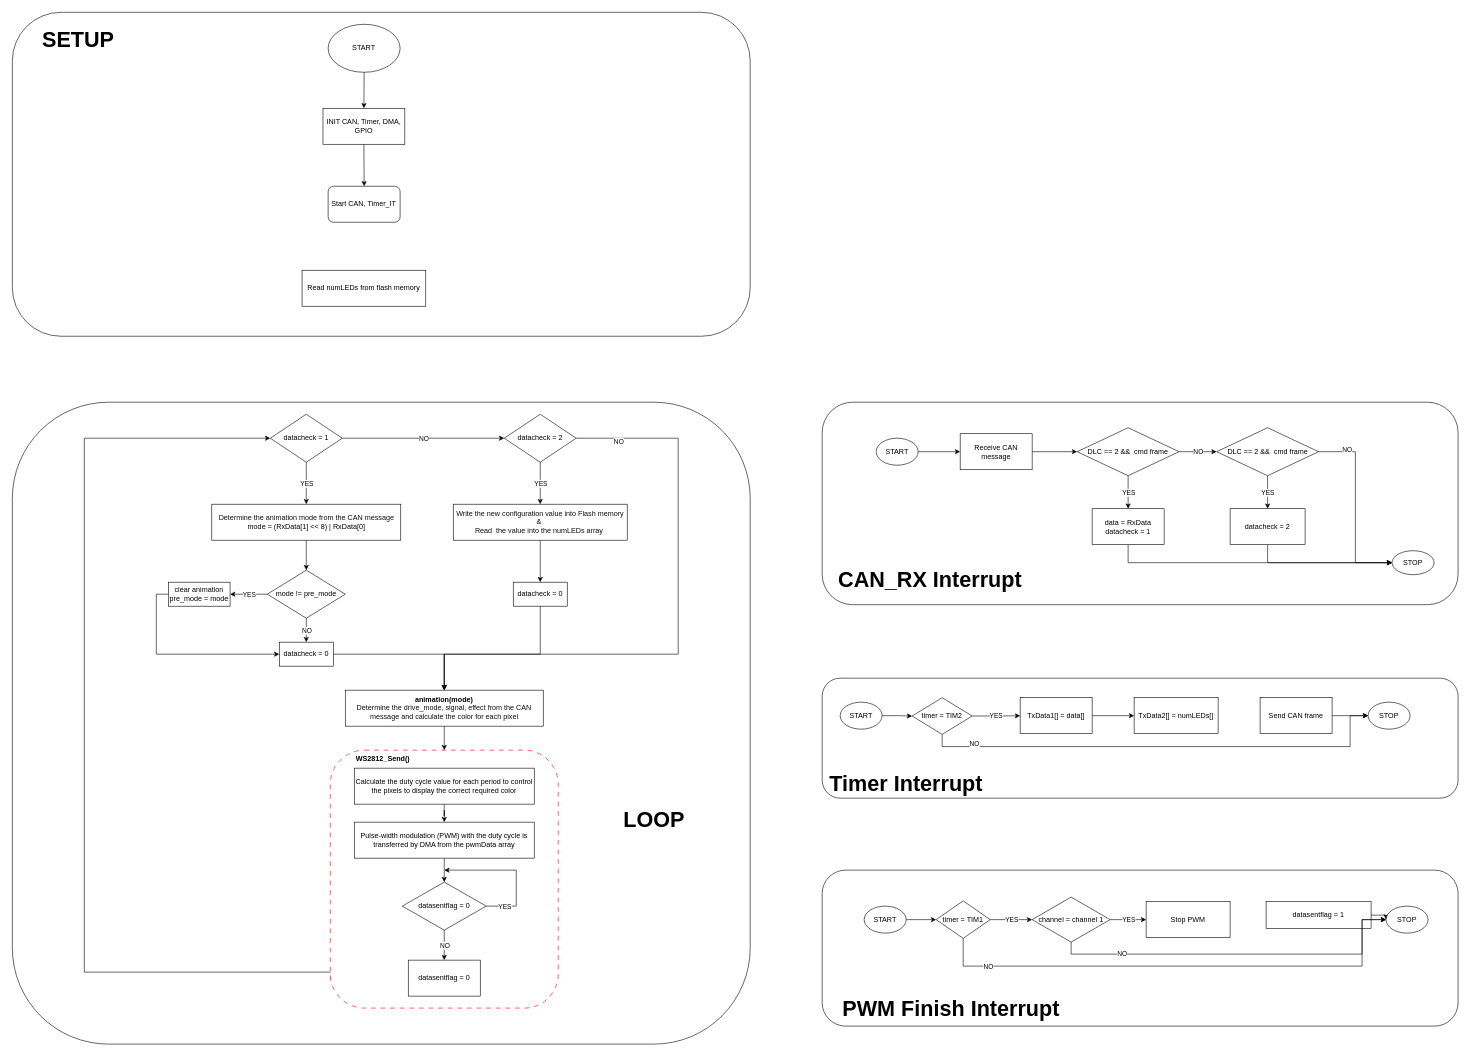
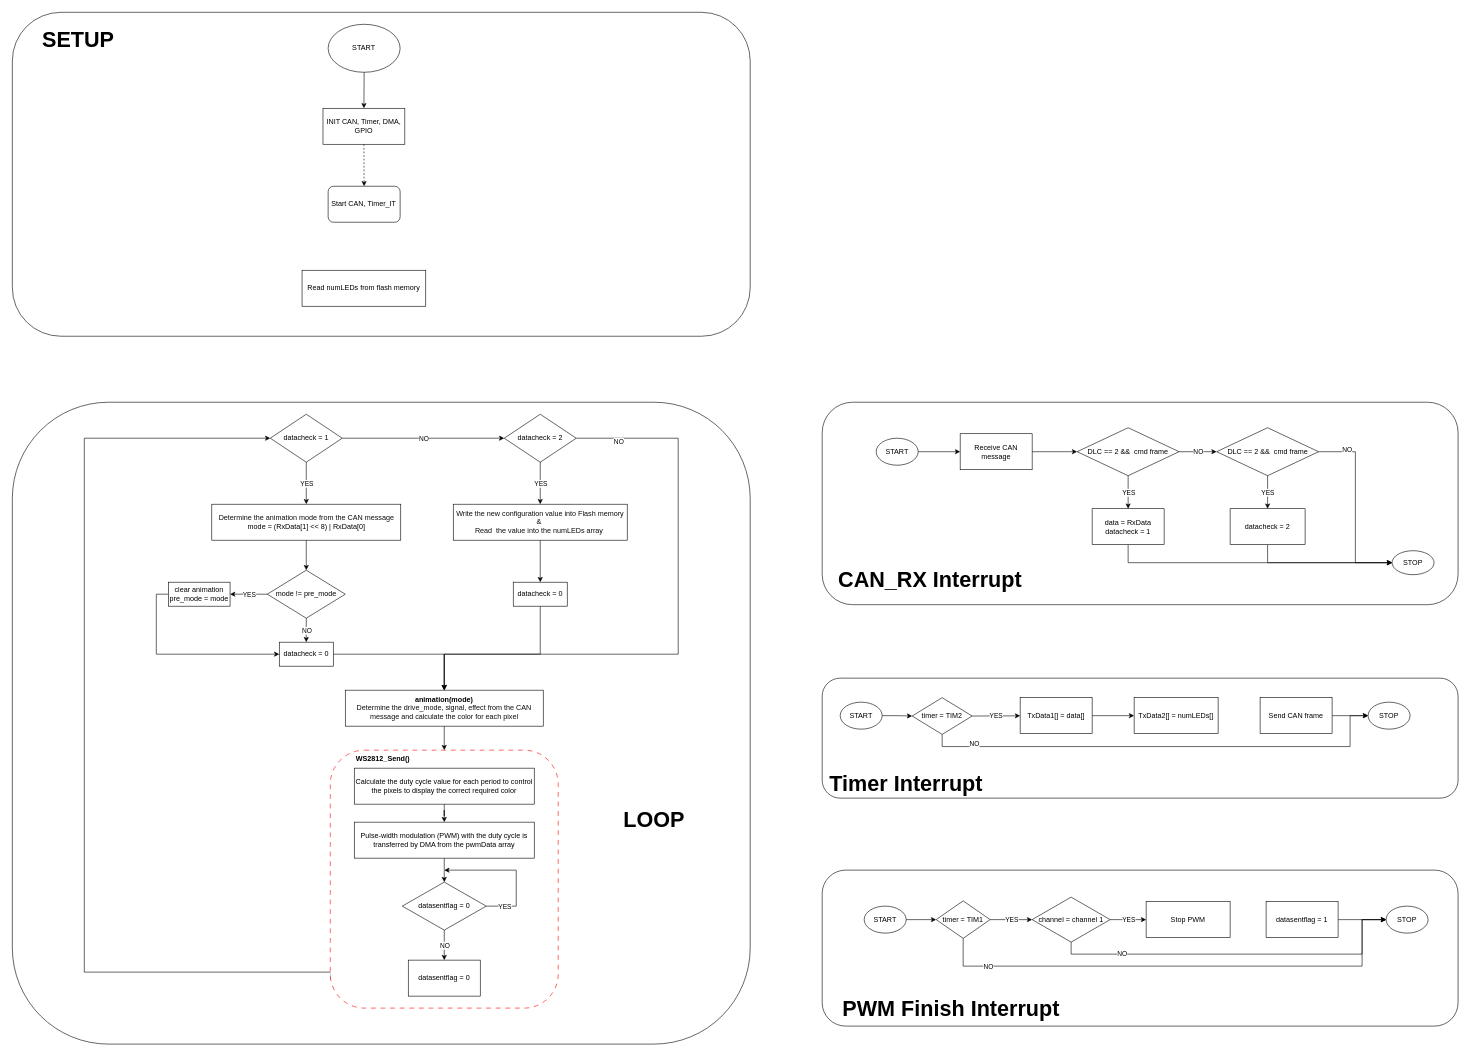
(364, 162) -> (364, 162)
(1319, 915) -> (1302, 920)
